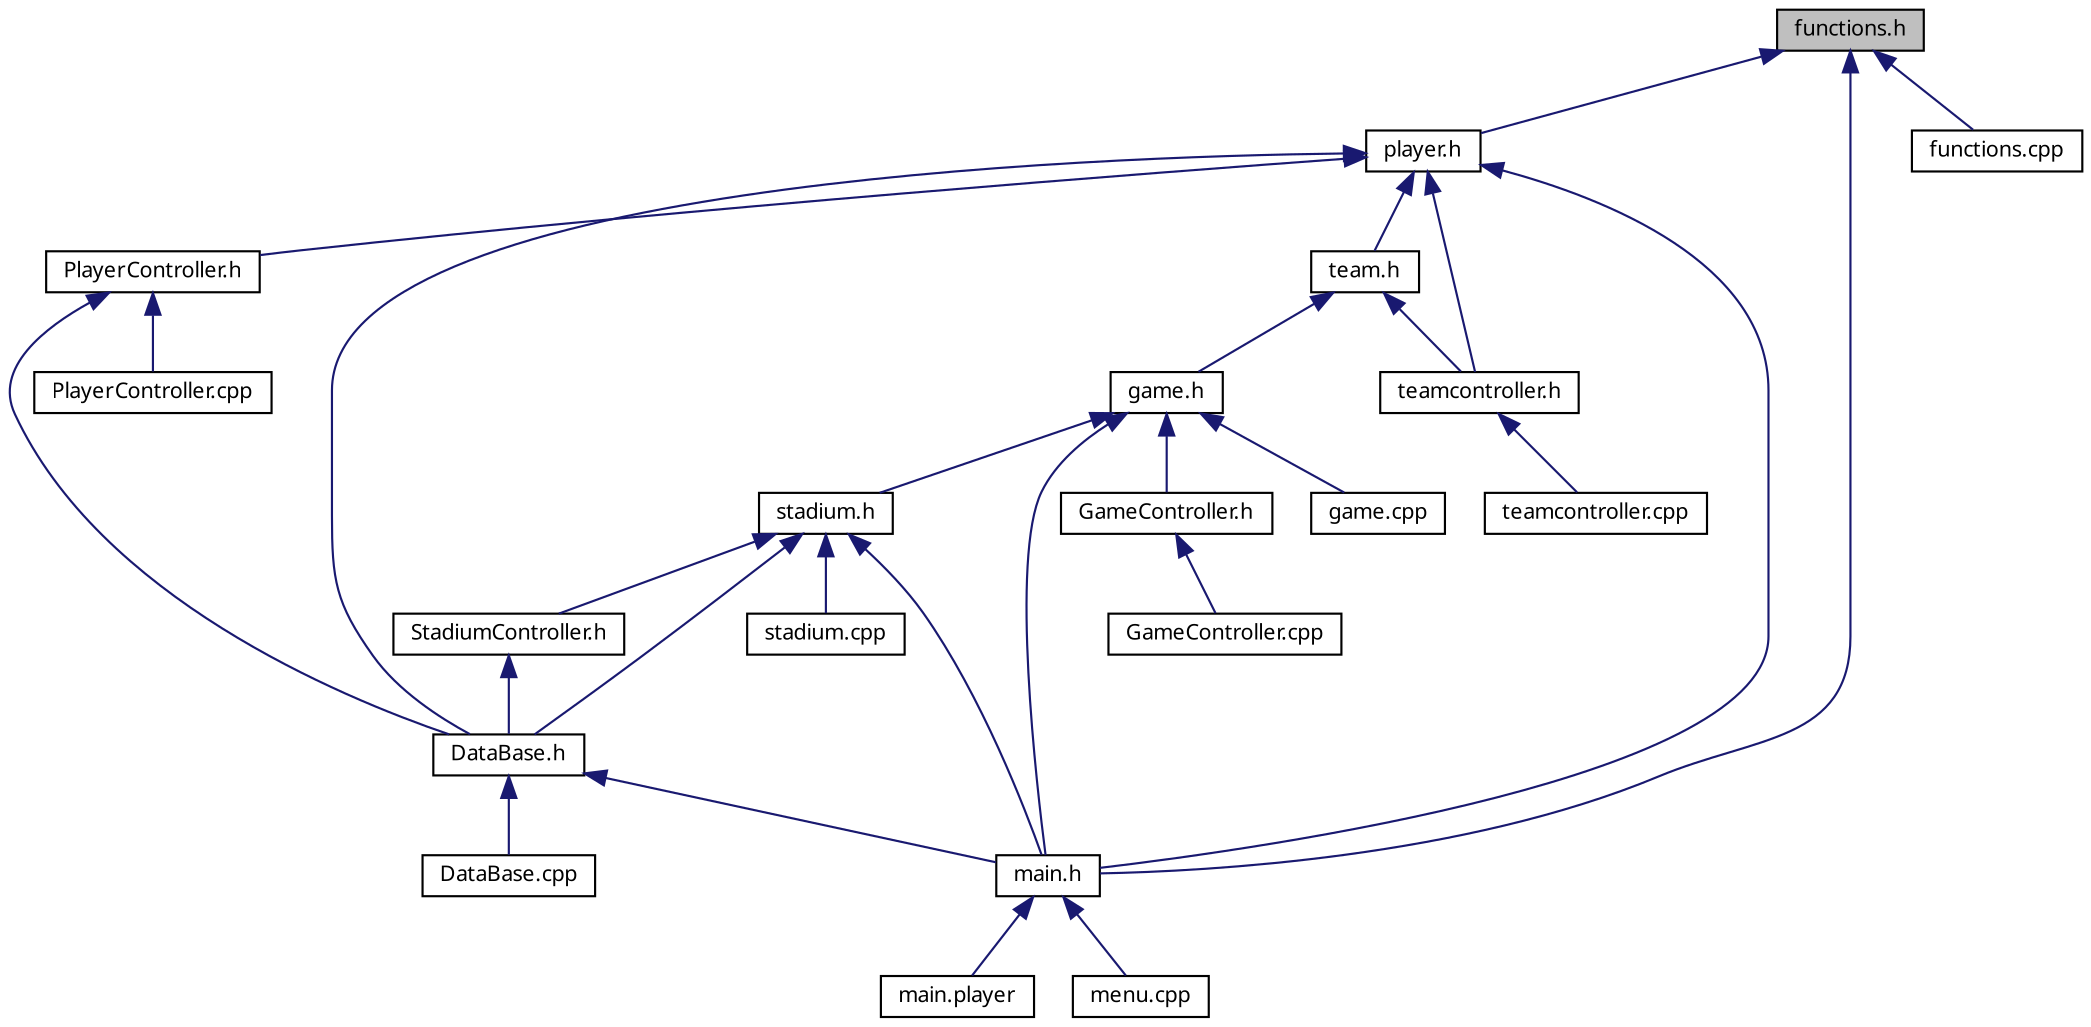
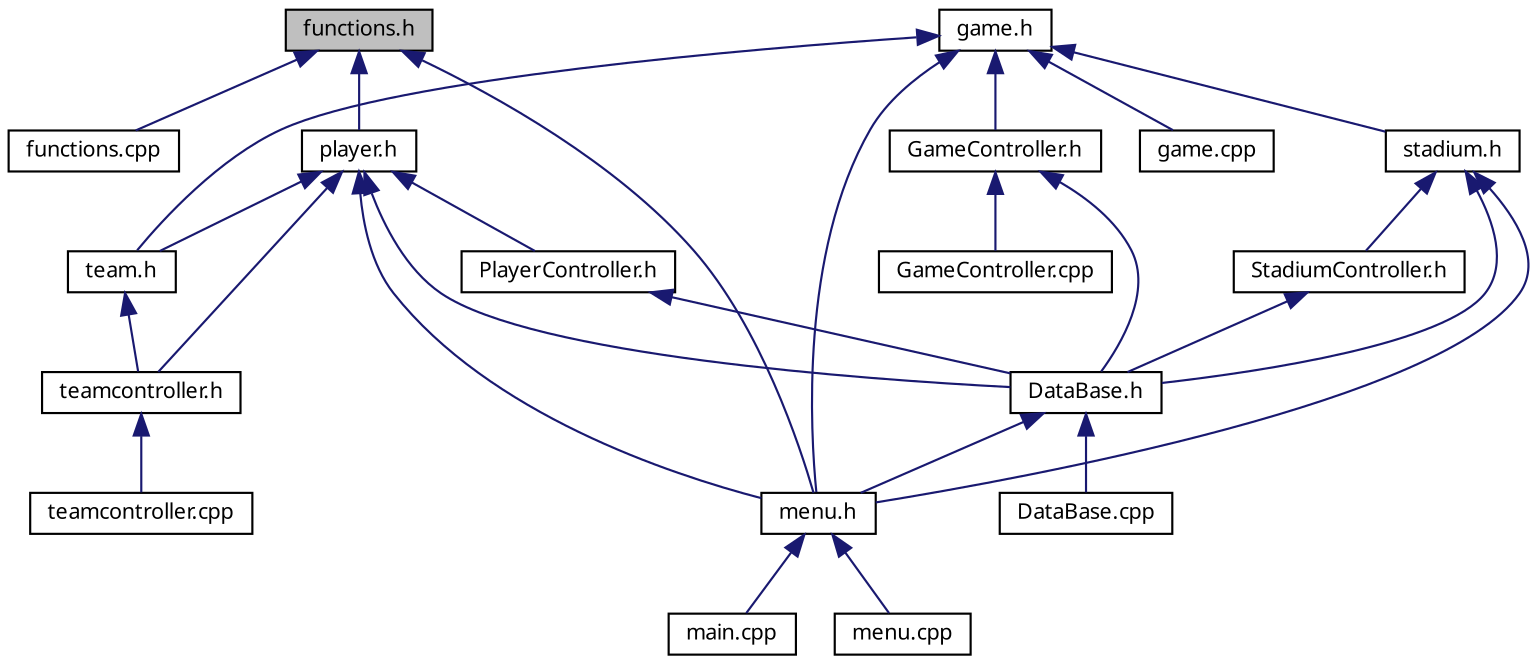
none -> (1136, 265)
(1256, 338) -> (502, 79)
(153, 393) -> none
(826, 634) -> none
(1048, 876) -> (819, 513)
(957, 997) -> (732, 634)
